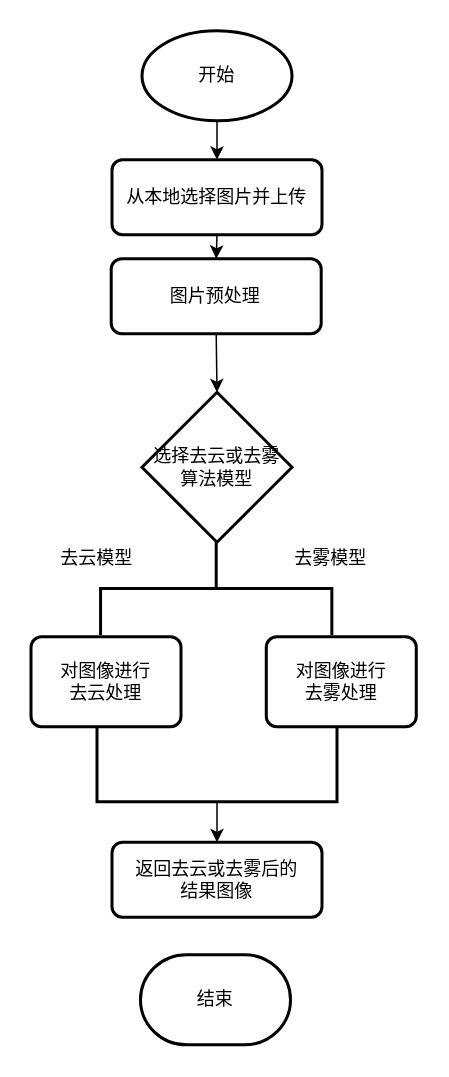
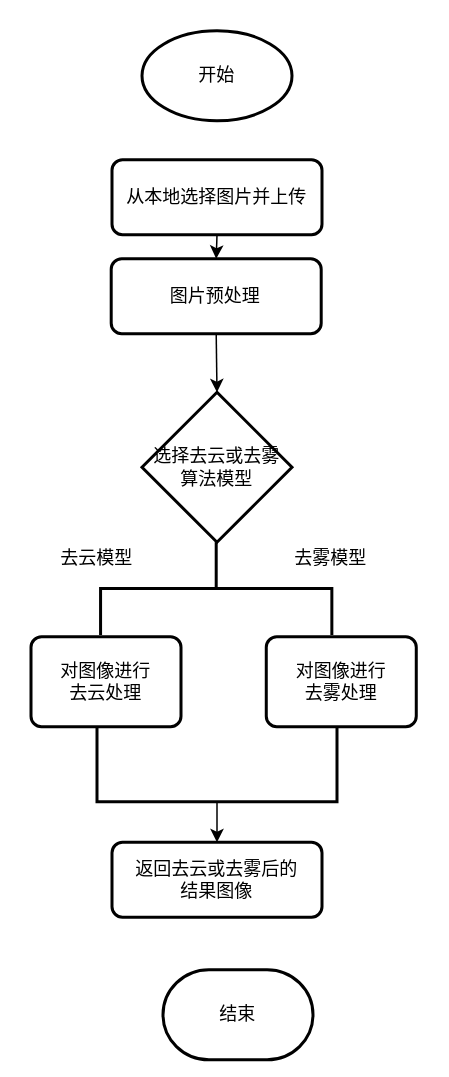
(217, 135) -> none
(215, 1000) -> (238, 1015)
